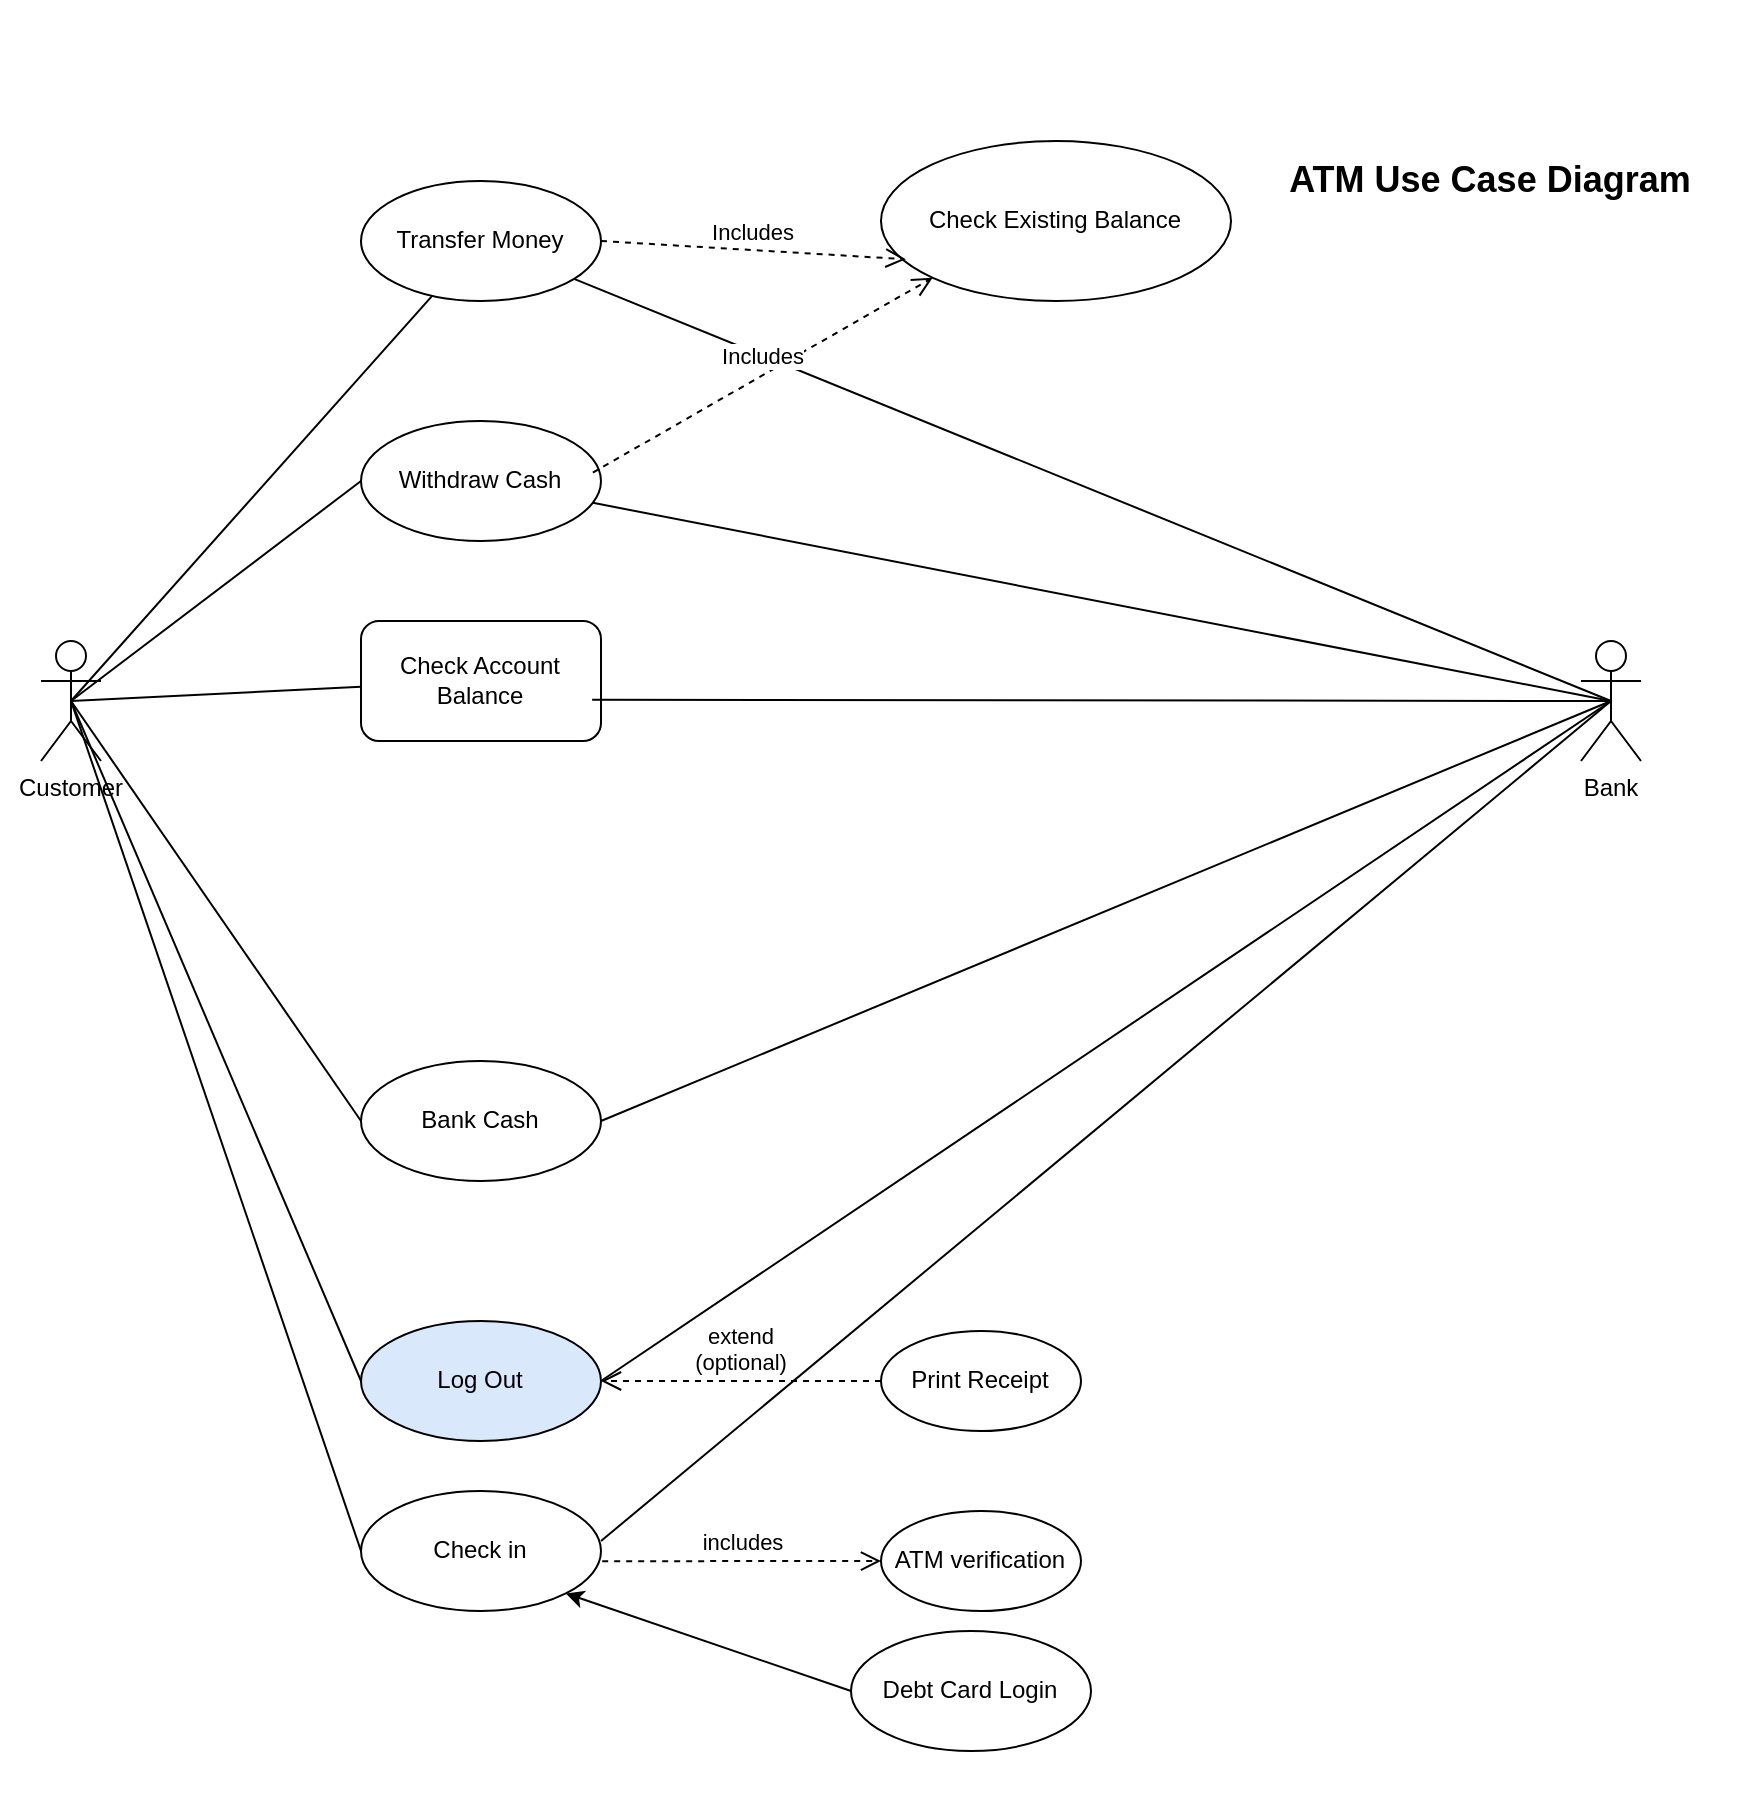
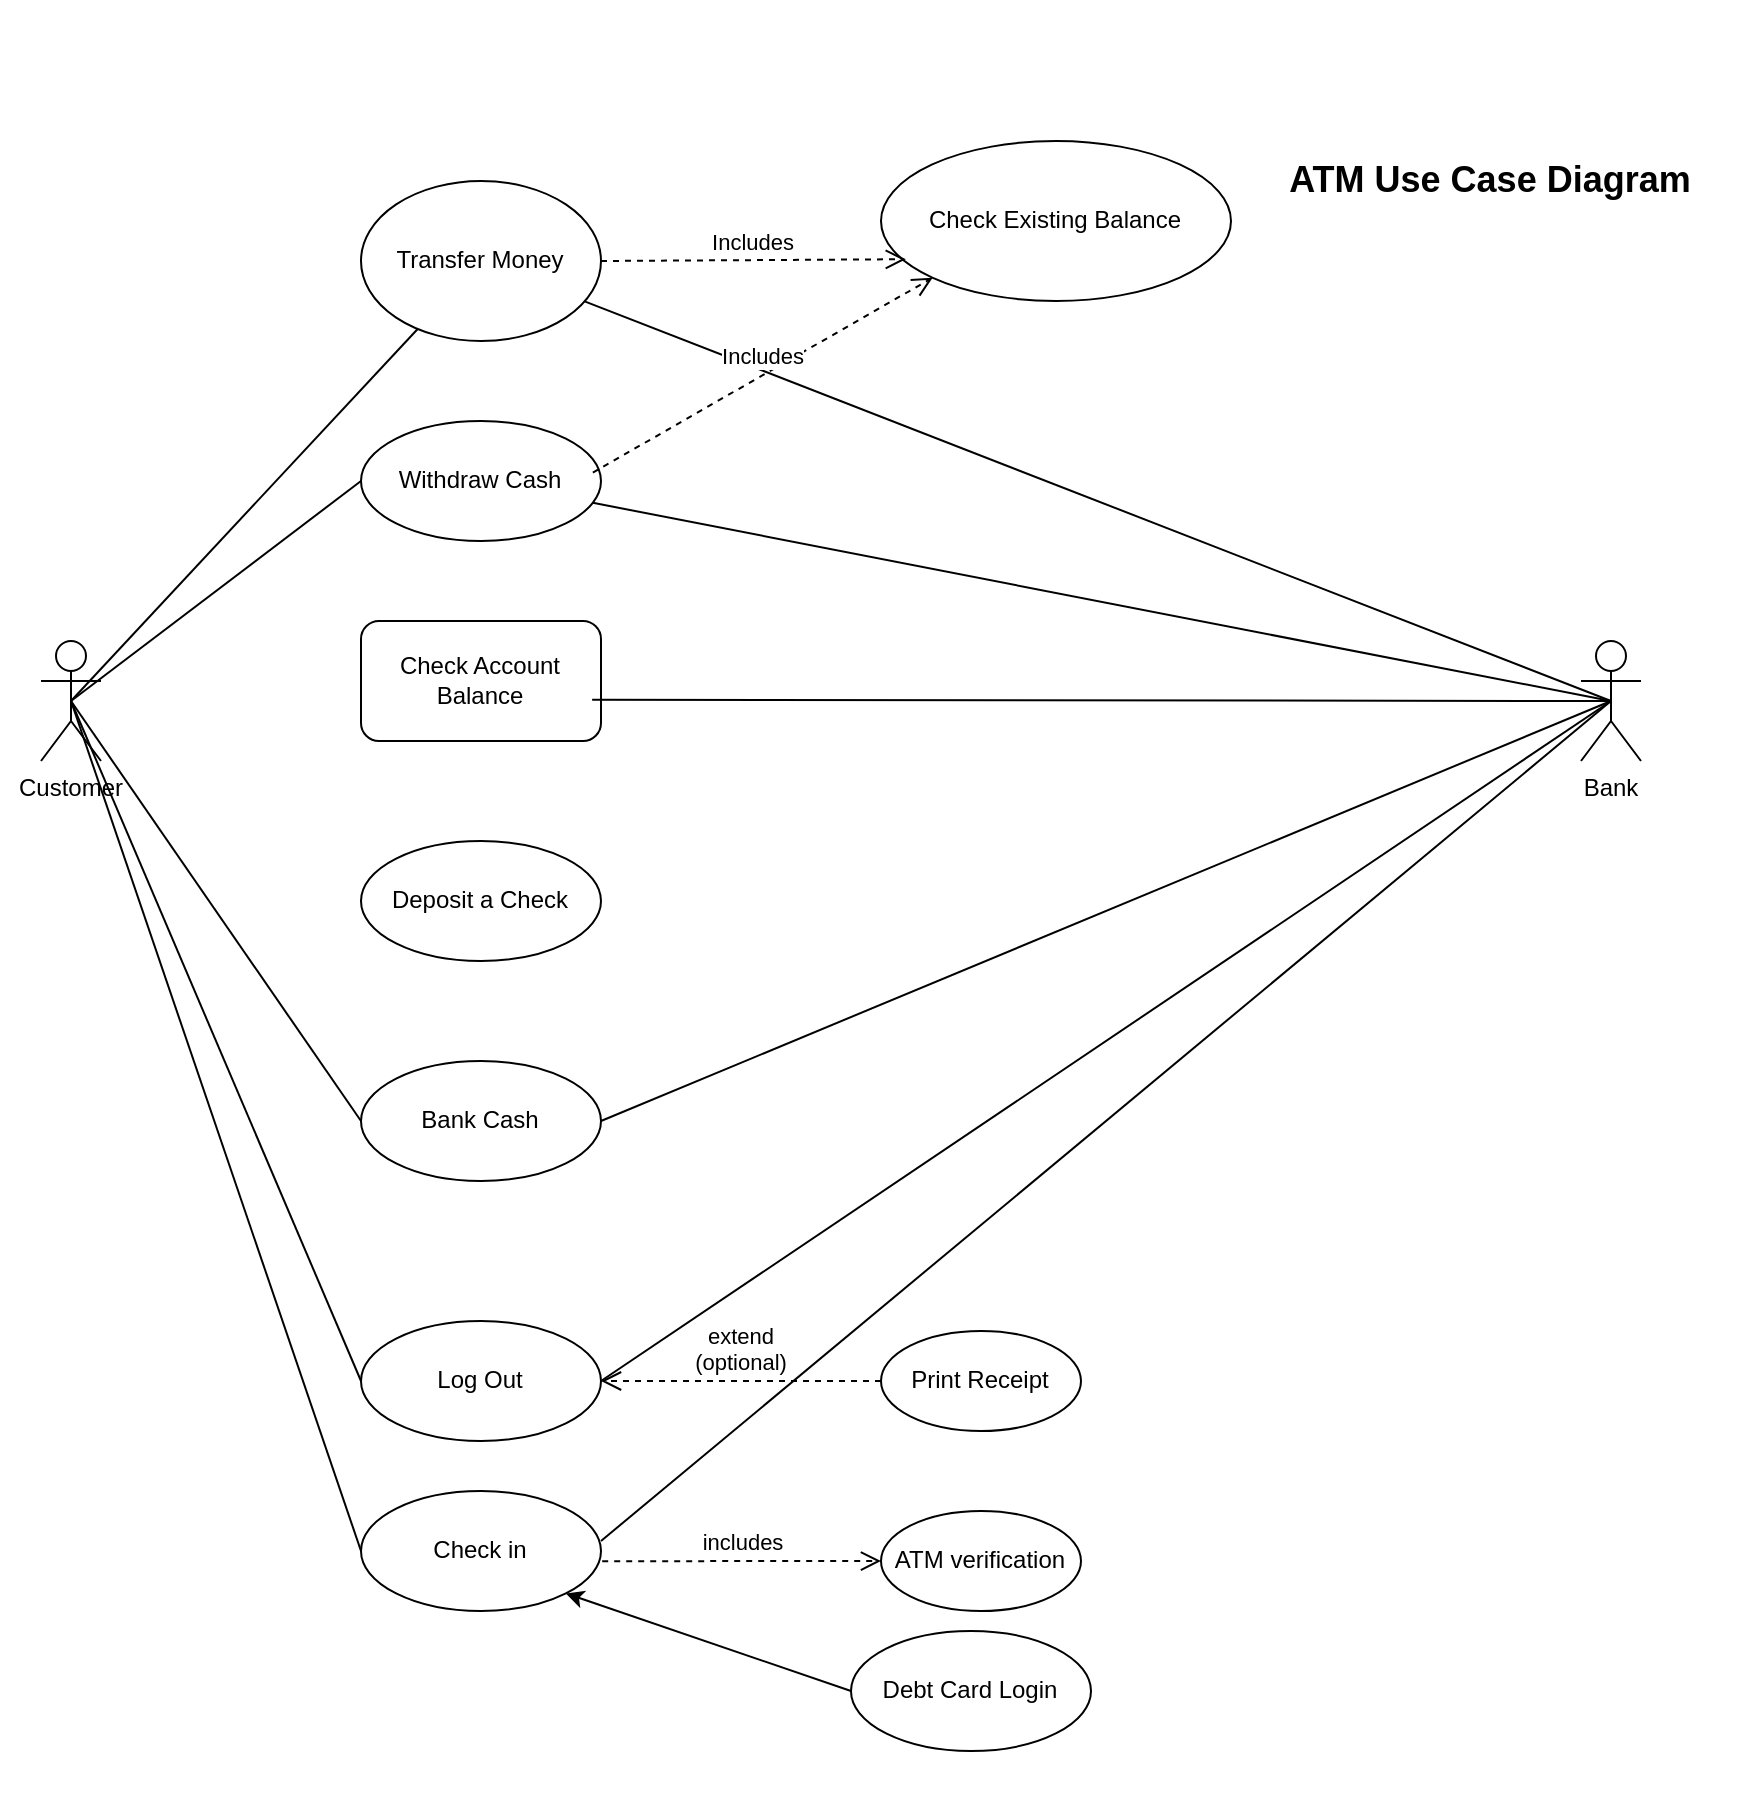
(481, 241) -> (481, 261)
(225, 693) -> none
none -> (481, 901)
(481, 1381) -> (481, 1381)
